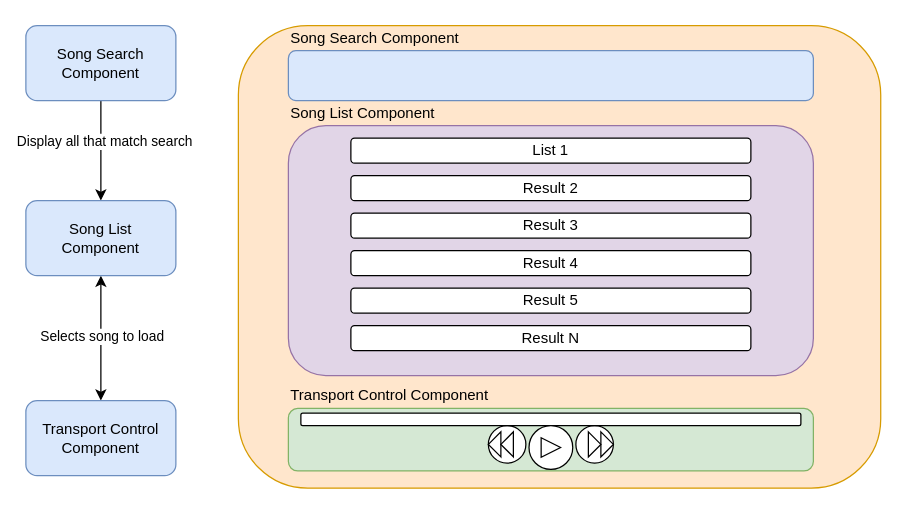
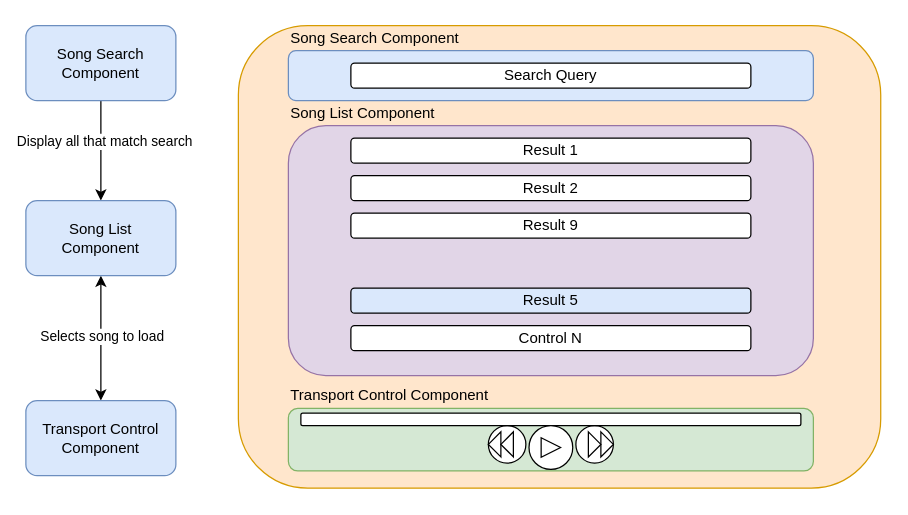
none -> (551, 76)
(551, 151) -> (551, 151)
(551, 226) -> (551, 226)
(551, 263) -> none
(551, 301) -> (551, 301)
(551, 338) -> (551, 338)
